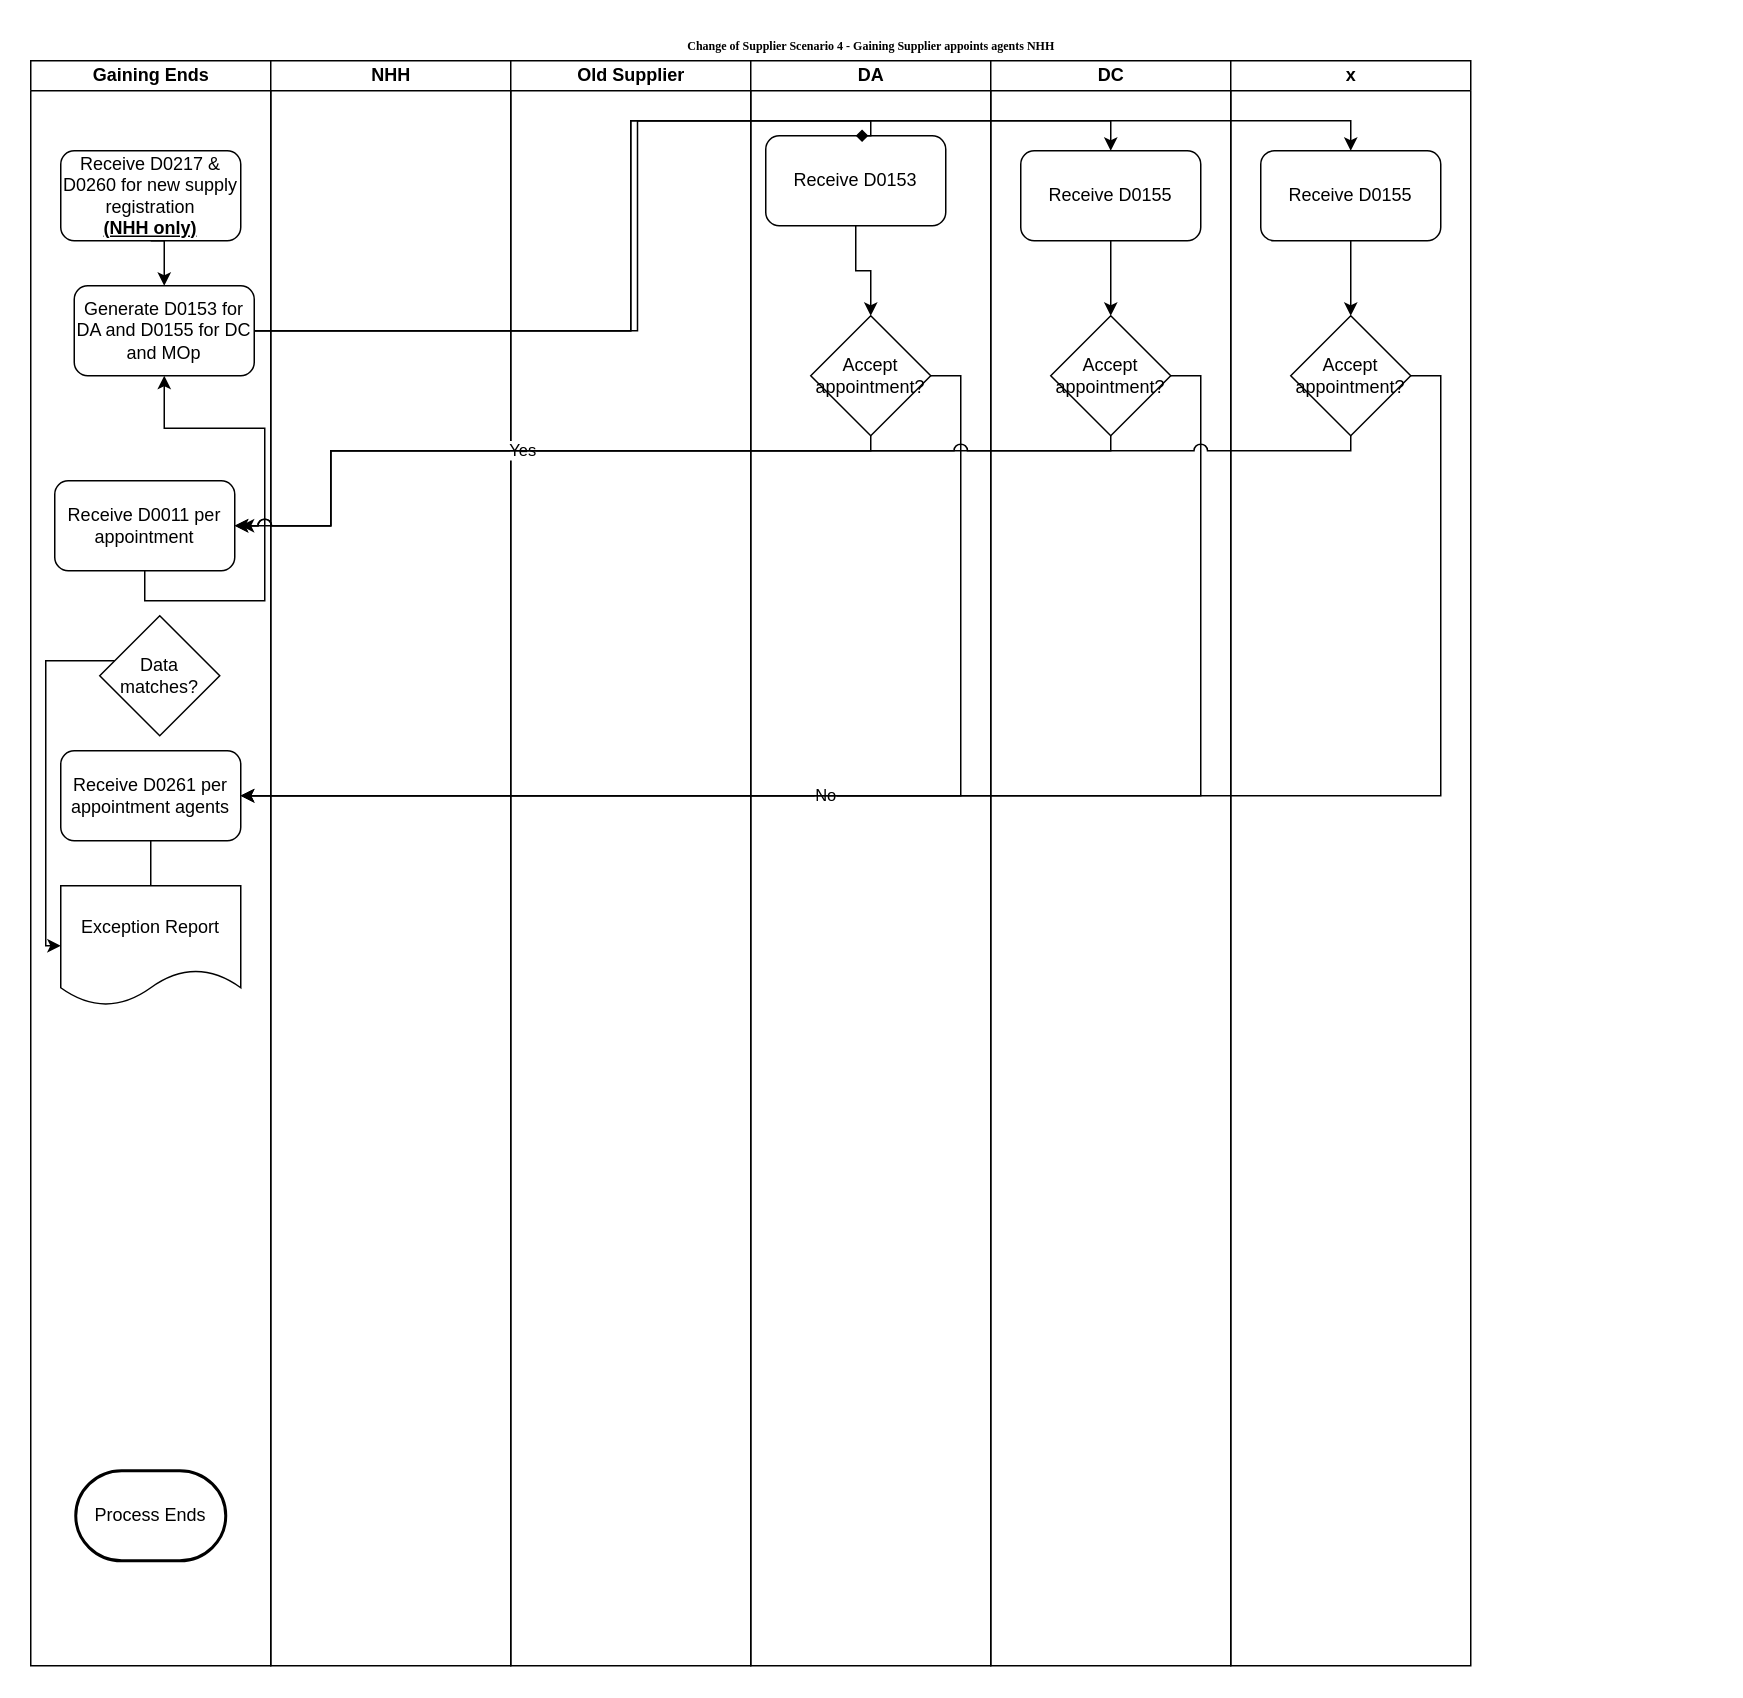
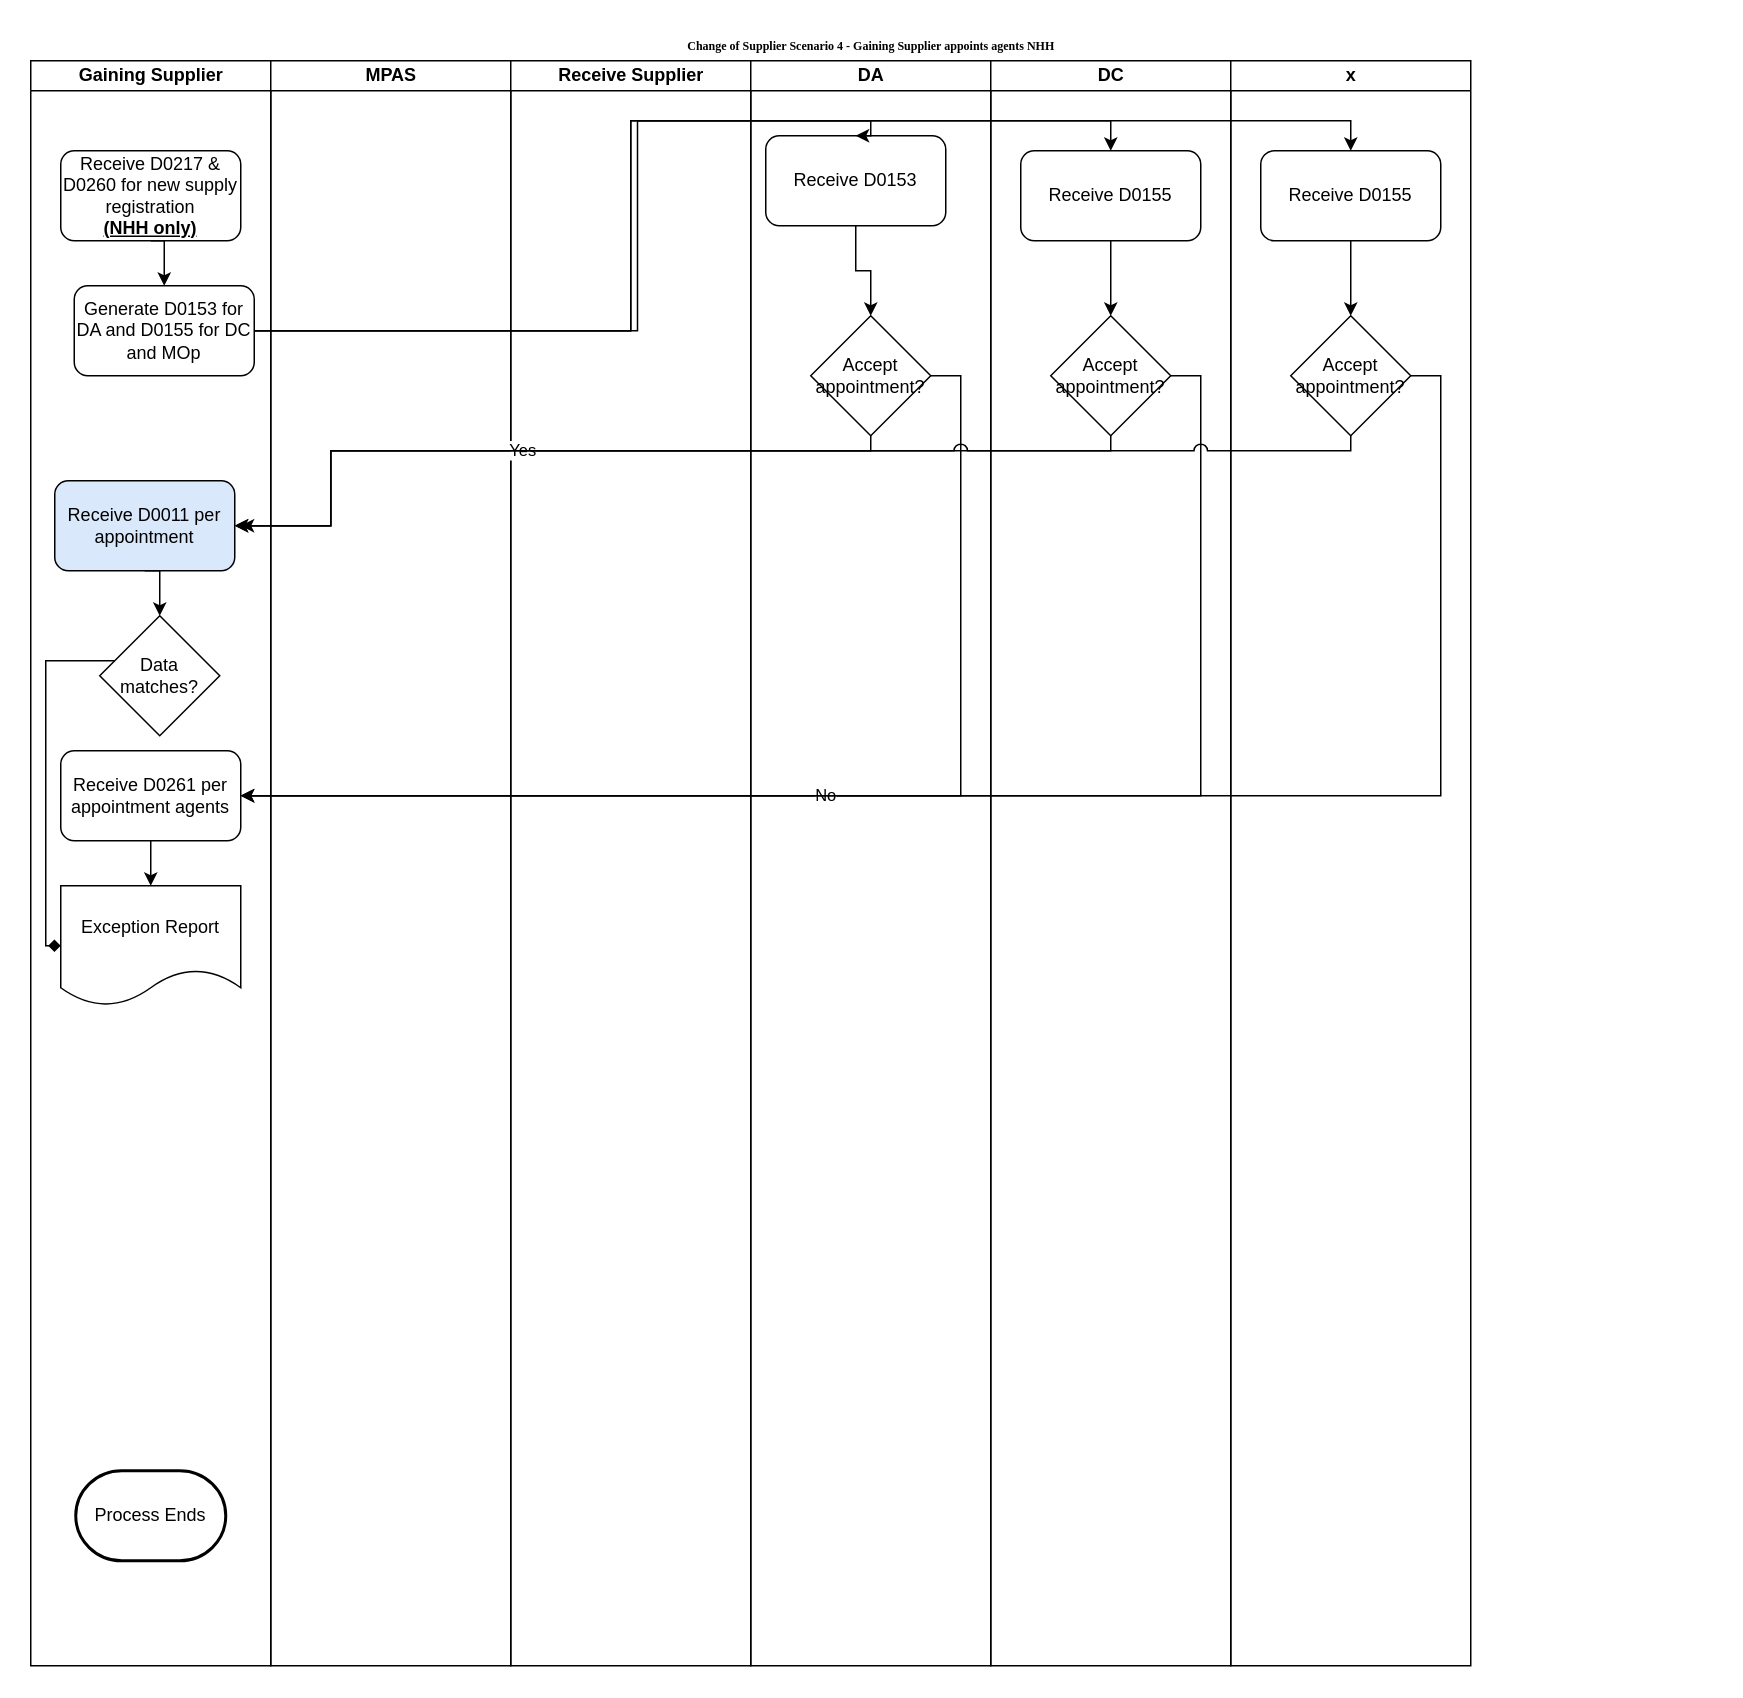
(152, 76) -> (152, 76)
(392, 76) -> (392, 76)
(632, 76) -> (632, 76)
(868, 136) -> (866, 136)
(265, 521) -> (160, 587)
(145, 526) -> (145, 526)
(151, 878) -> (151, 874)
(46, 943) -> (46, 943)
